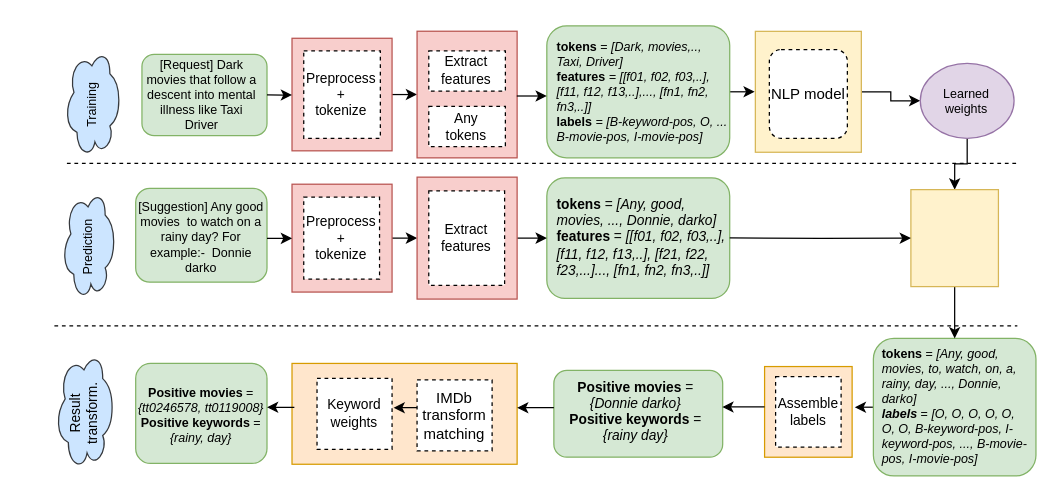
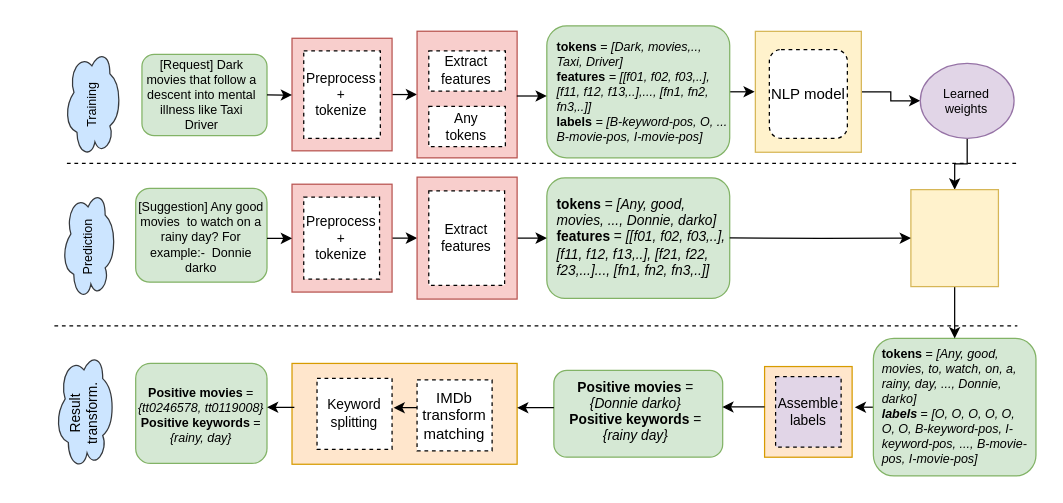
(808, 412) -> (808, 412)
(354, 413) -> (354, 413)
